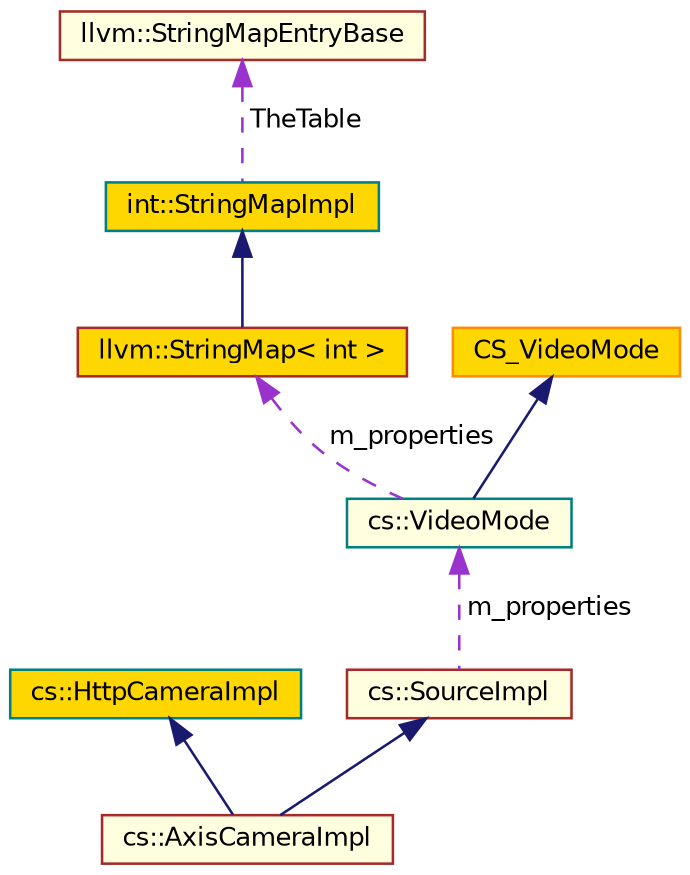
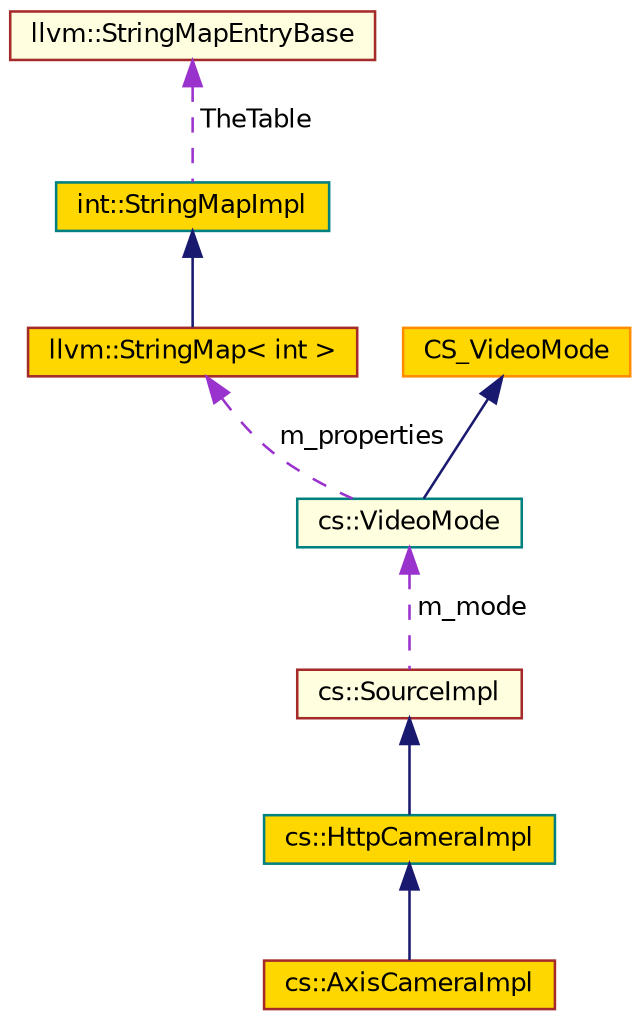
(546, 609) -> (468, 609)
(343, 774) -> (409, 780)
(247, 839) -> (409, 985)
